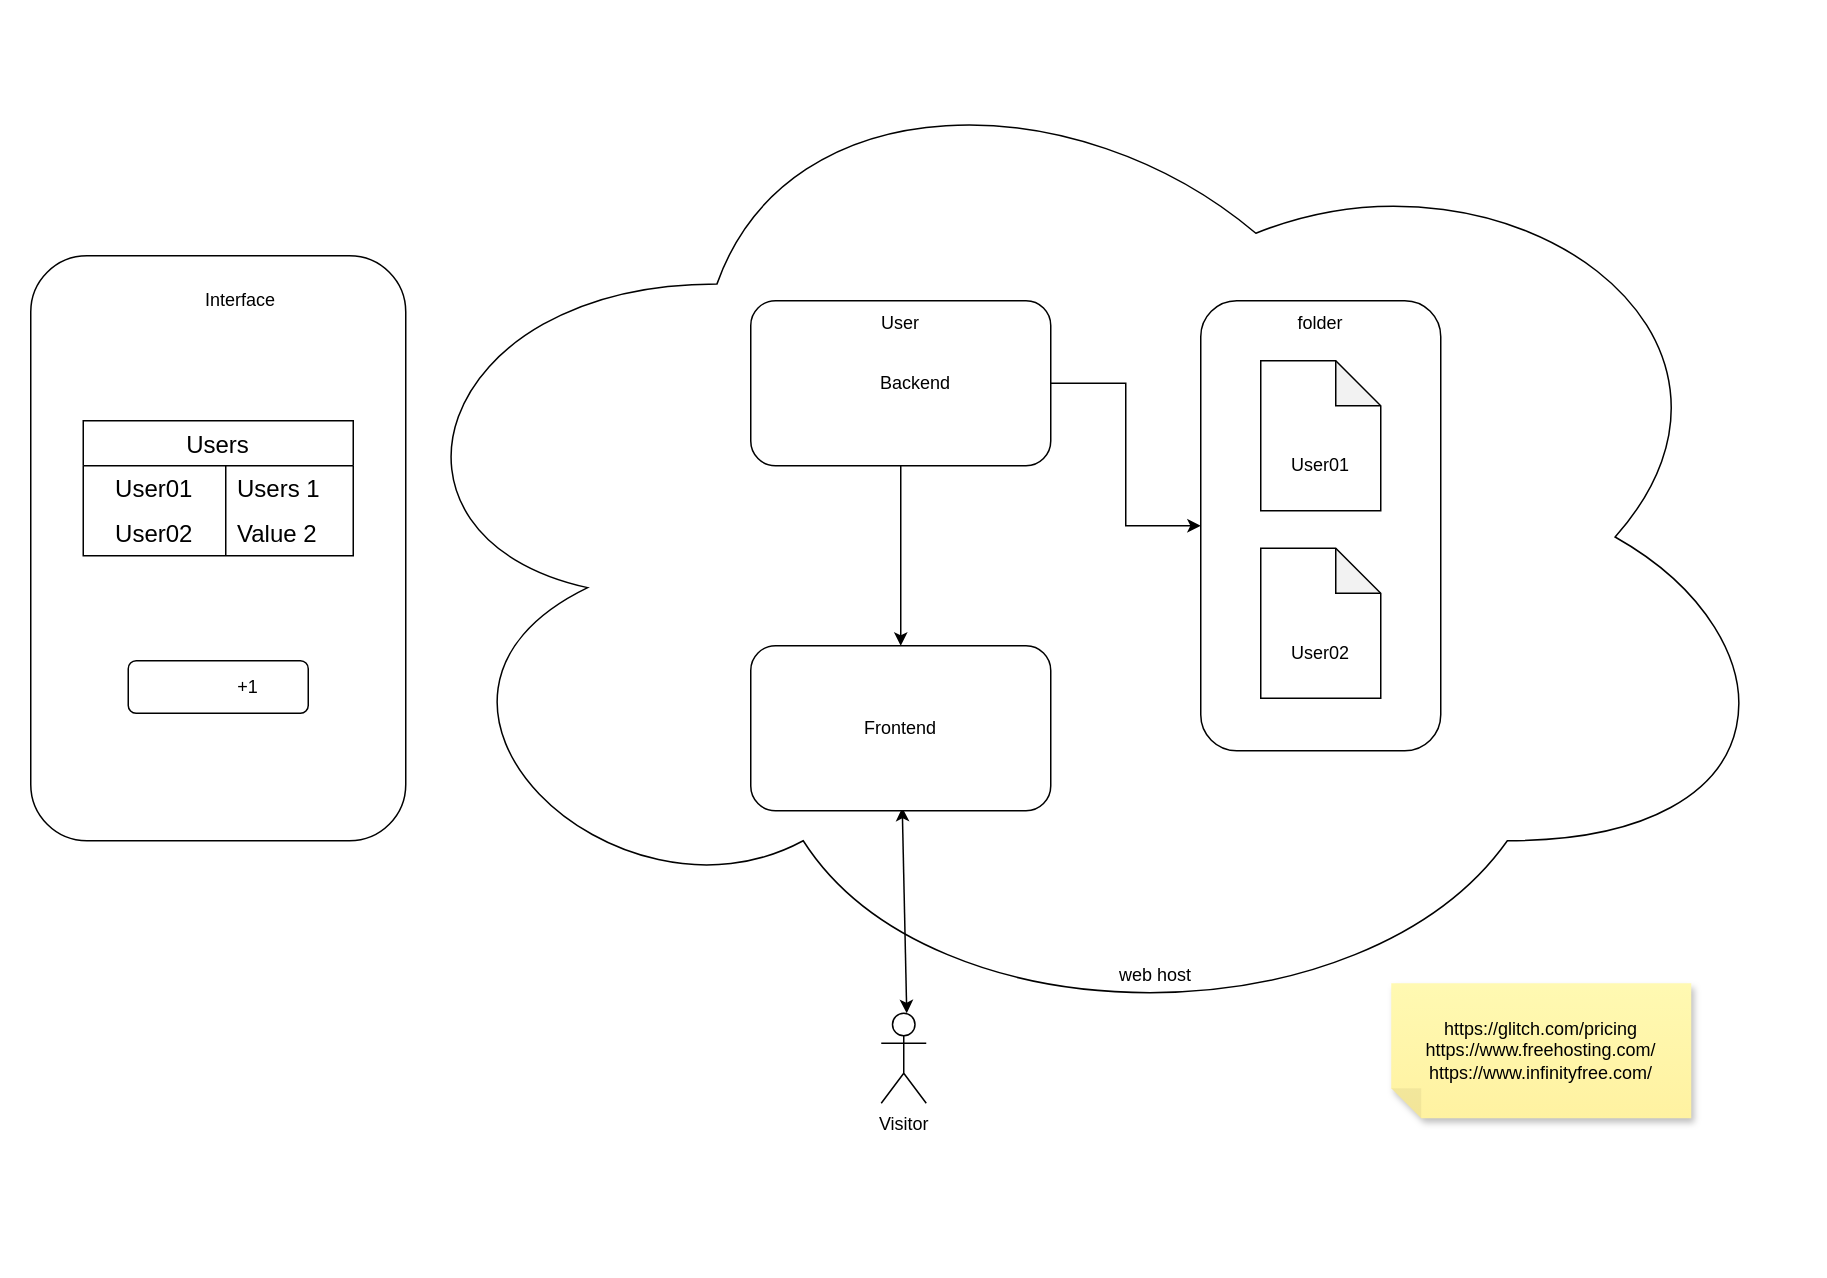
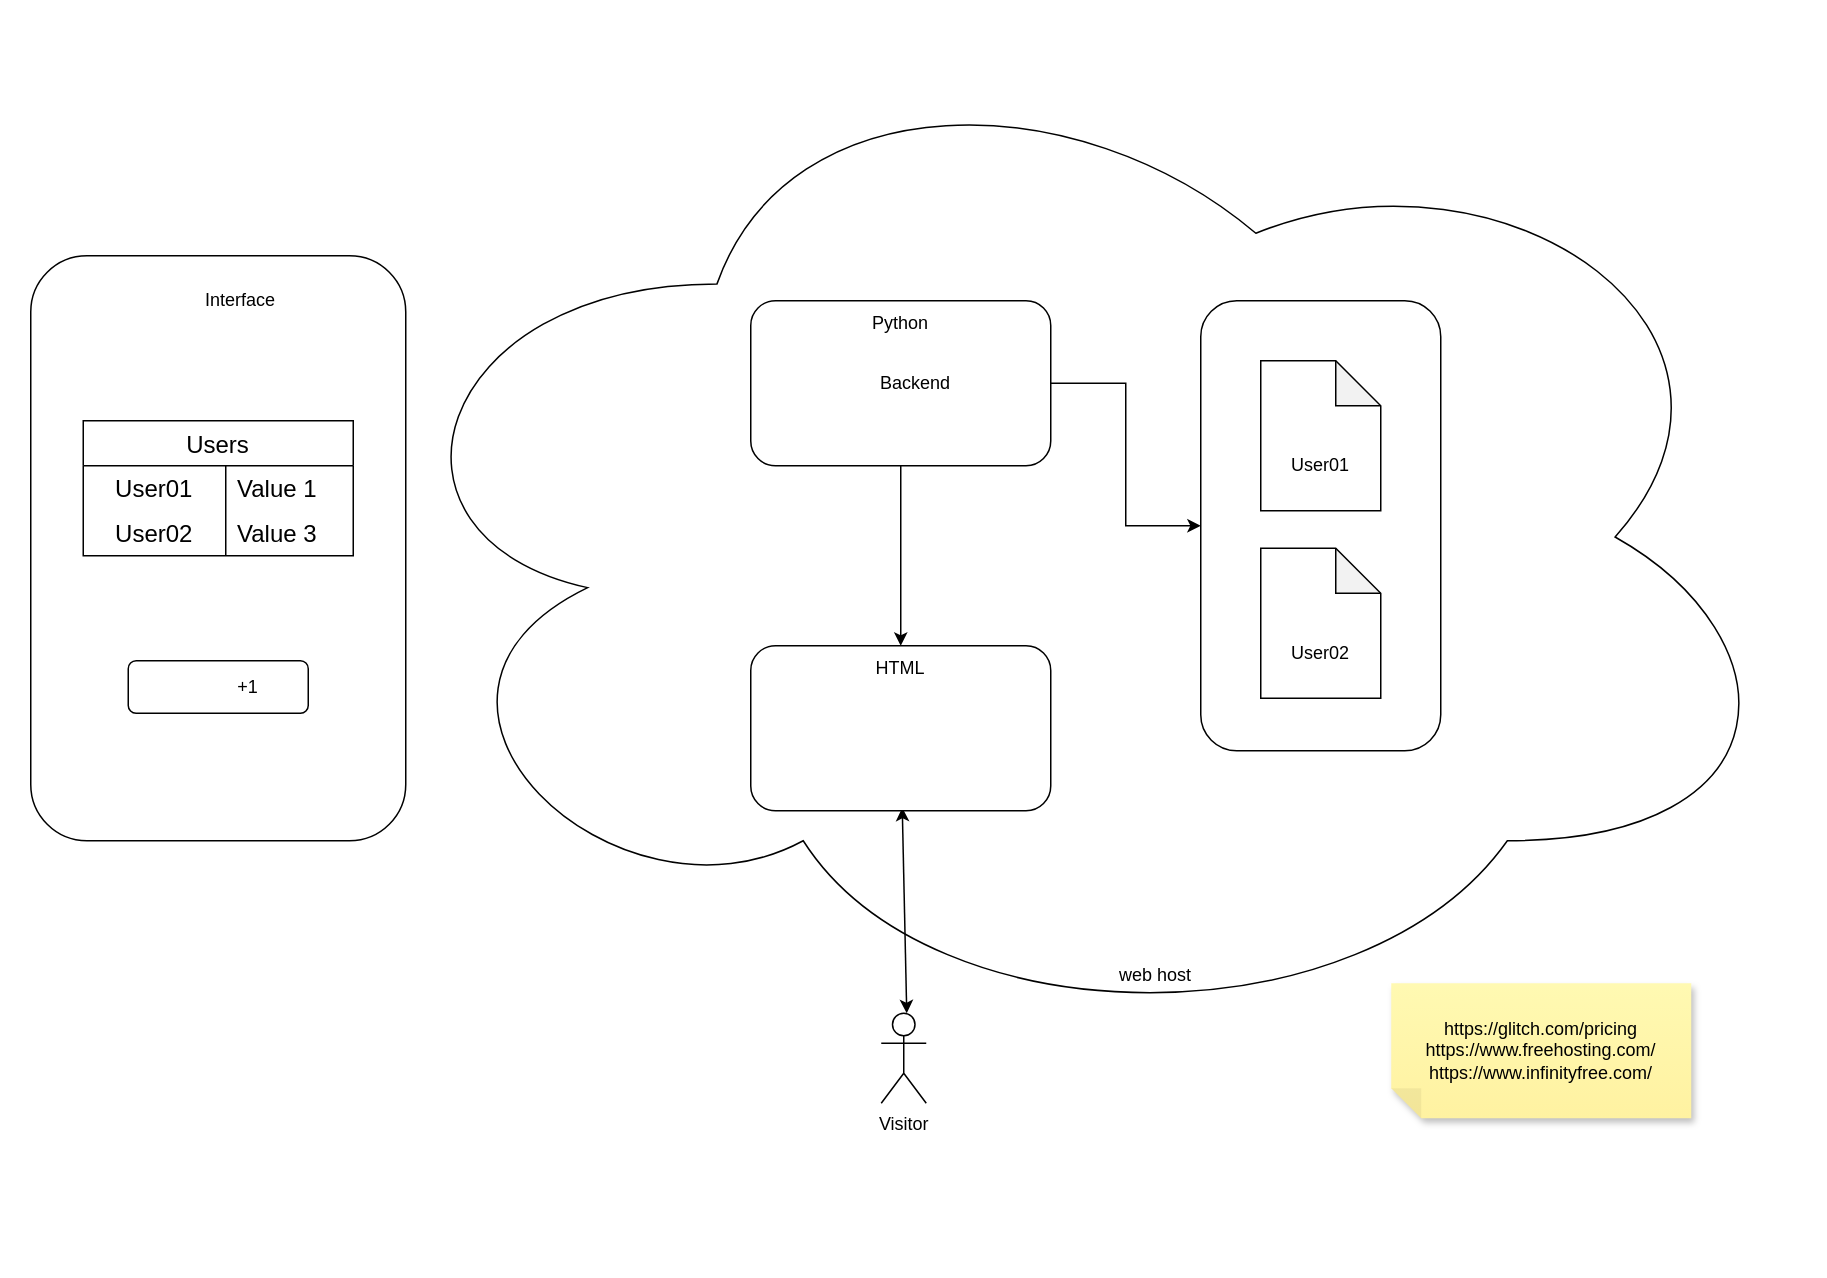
(901, 323) -> (901, 323)
(1321, 323) -> none
(282, 488) -> (279, 488)
(279, 533) -> (279, 533)
none -> (901, 668)
(901, 728) -> none
